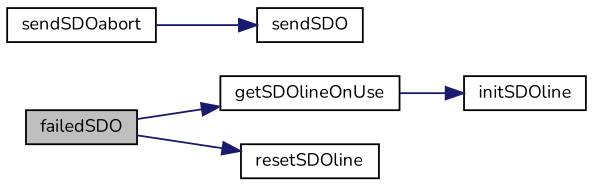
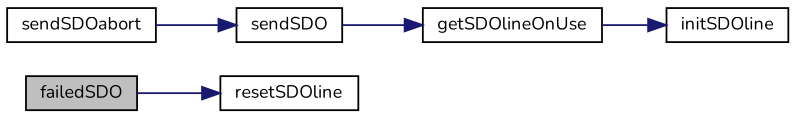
(169, 114) -> (374, 25)
